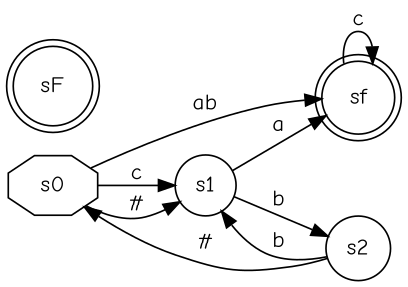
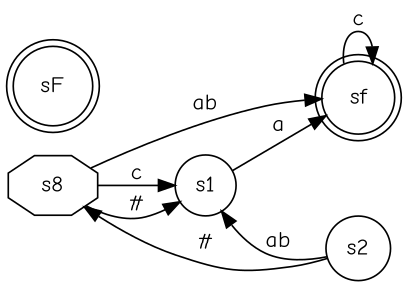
(53, 185) -> (53, 185)
(273, 213) -> none
(279, 241) -> (279, 241)
